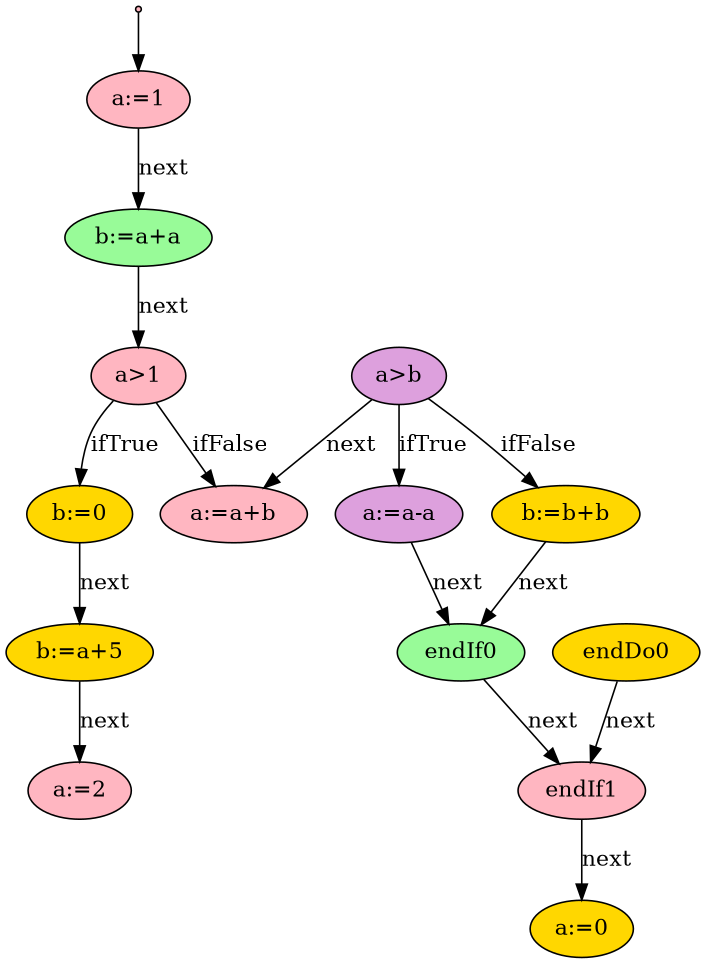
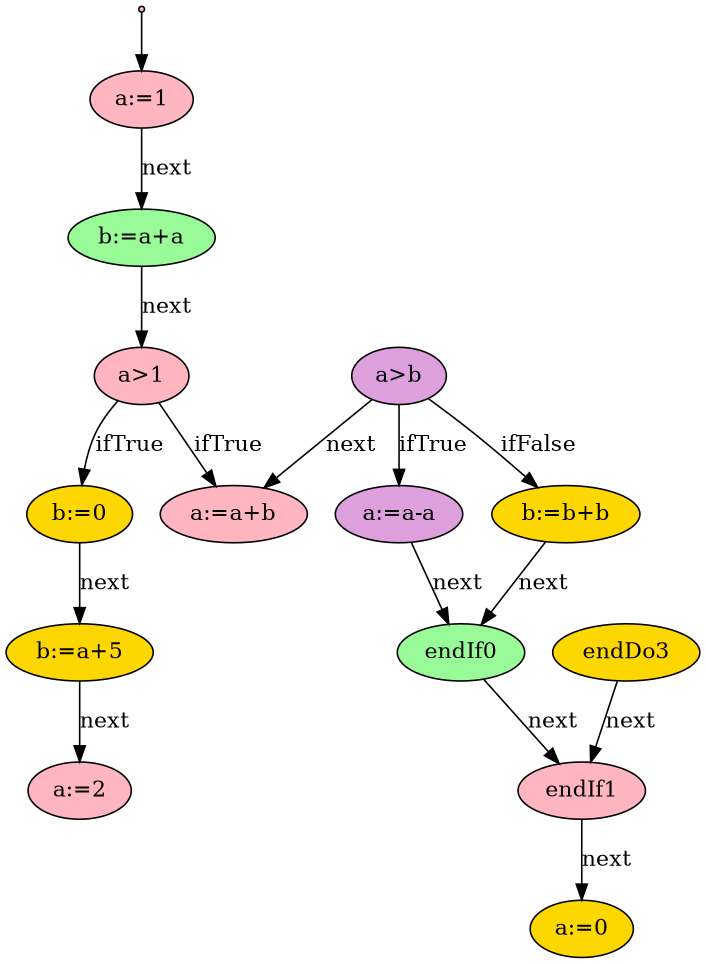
(231, 445) -> (228, 445)
(626, 652) -> (626, 652)
